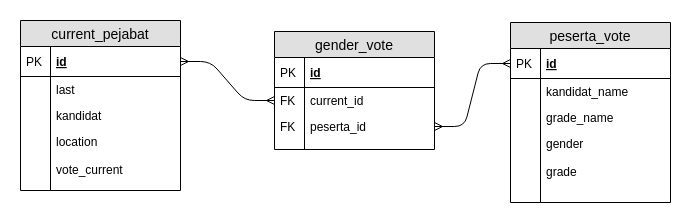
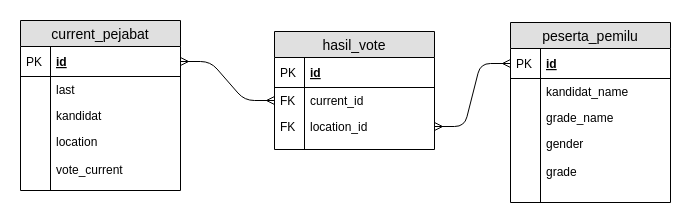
(590, 36) -> (590, 36)
(354, 45) -> (354, 45)
(342, 127) -> (342, 127)
